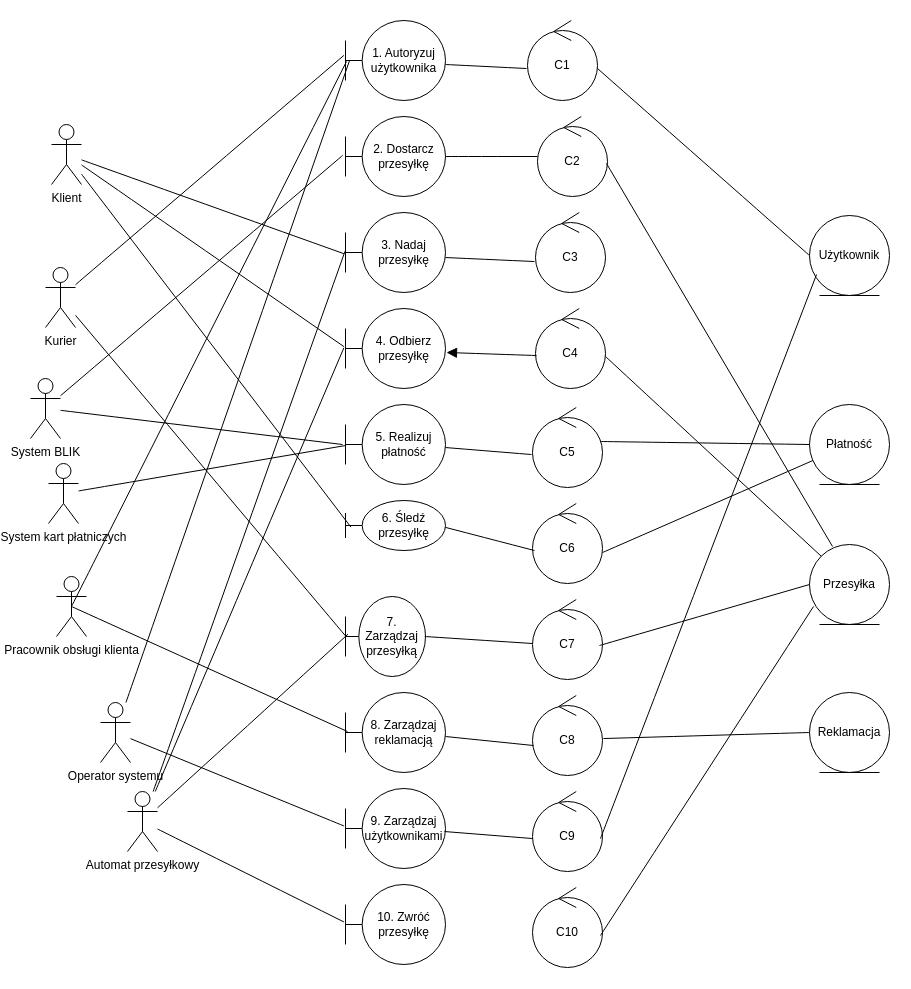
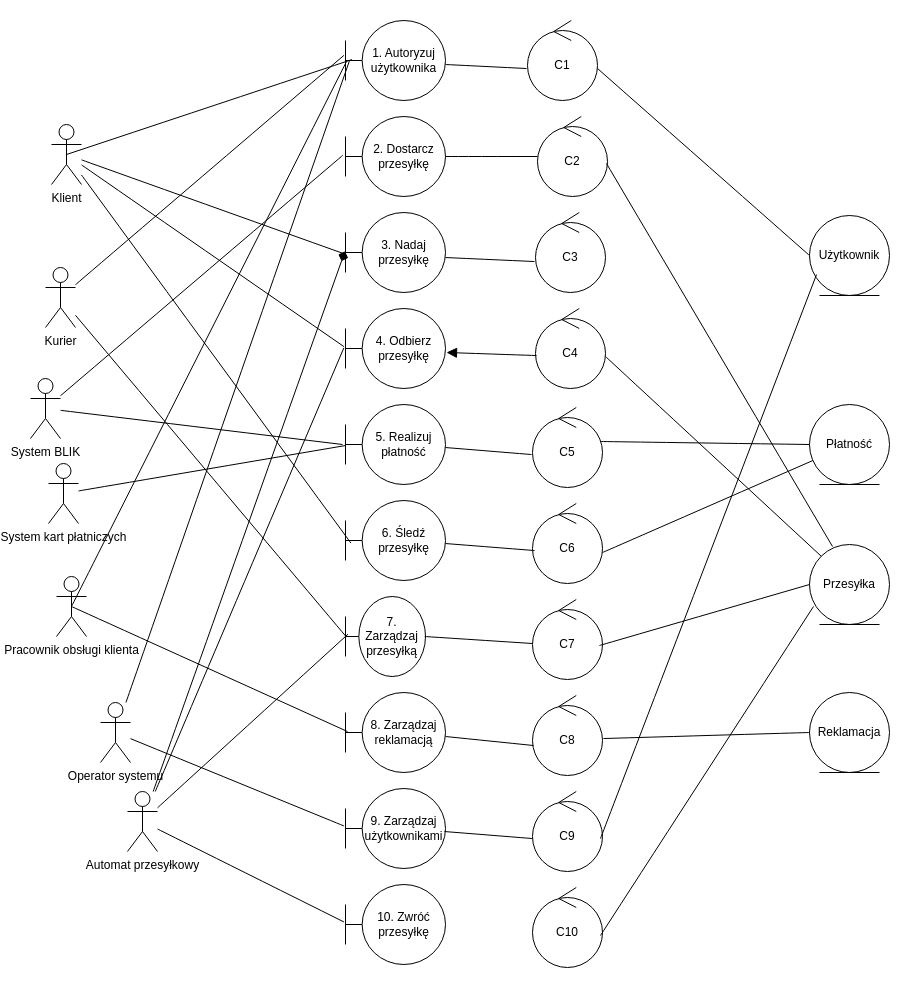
none -> (196, 111)
(342, 259) -> (341, 261)
(396, 526) -> (396, 541)
